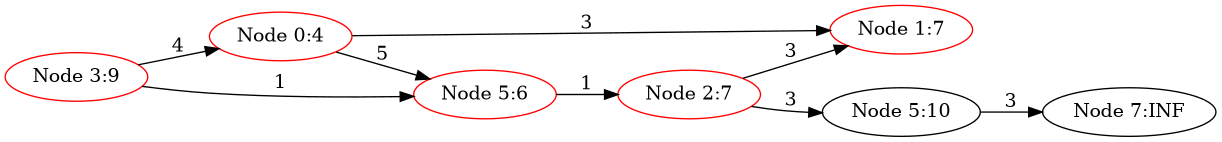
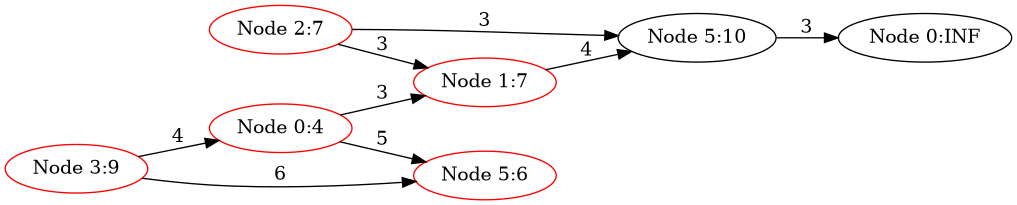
none -> (582, 62)
(281, 83) -> (281, 175)
(580, 94) -> none
(1129, 112) -> (925, 38)
